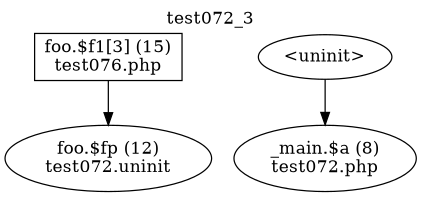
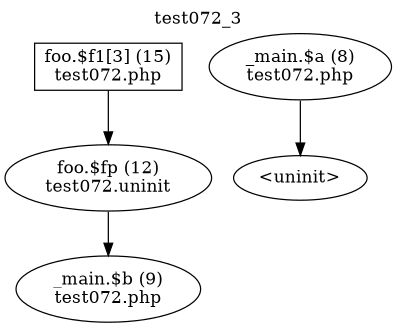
(108, 57) -> (108, 67)
(325, 96) -> (300, 122)
none -> (108, 289)
